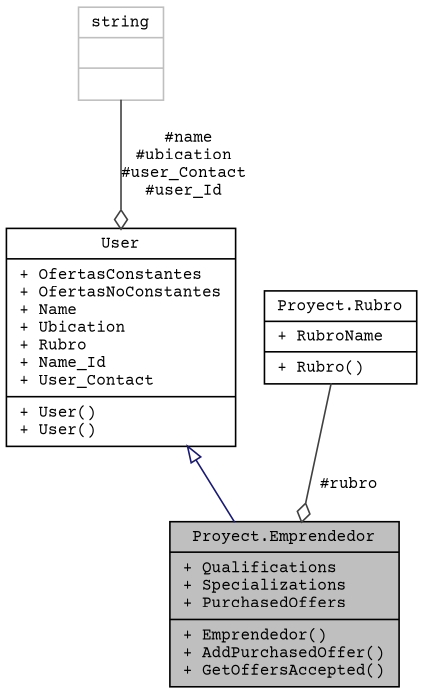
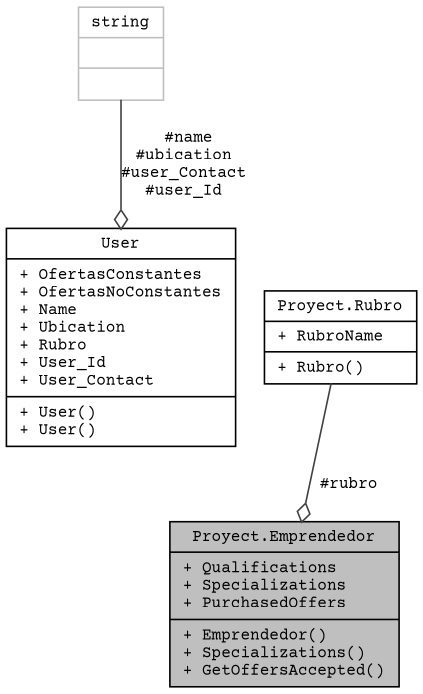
(63, 362) -> (63, 362)
(215, 491) -> none
(284, 652) -> (275, 652)
